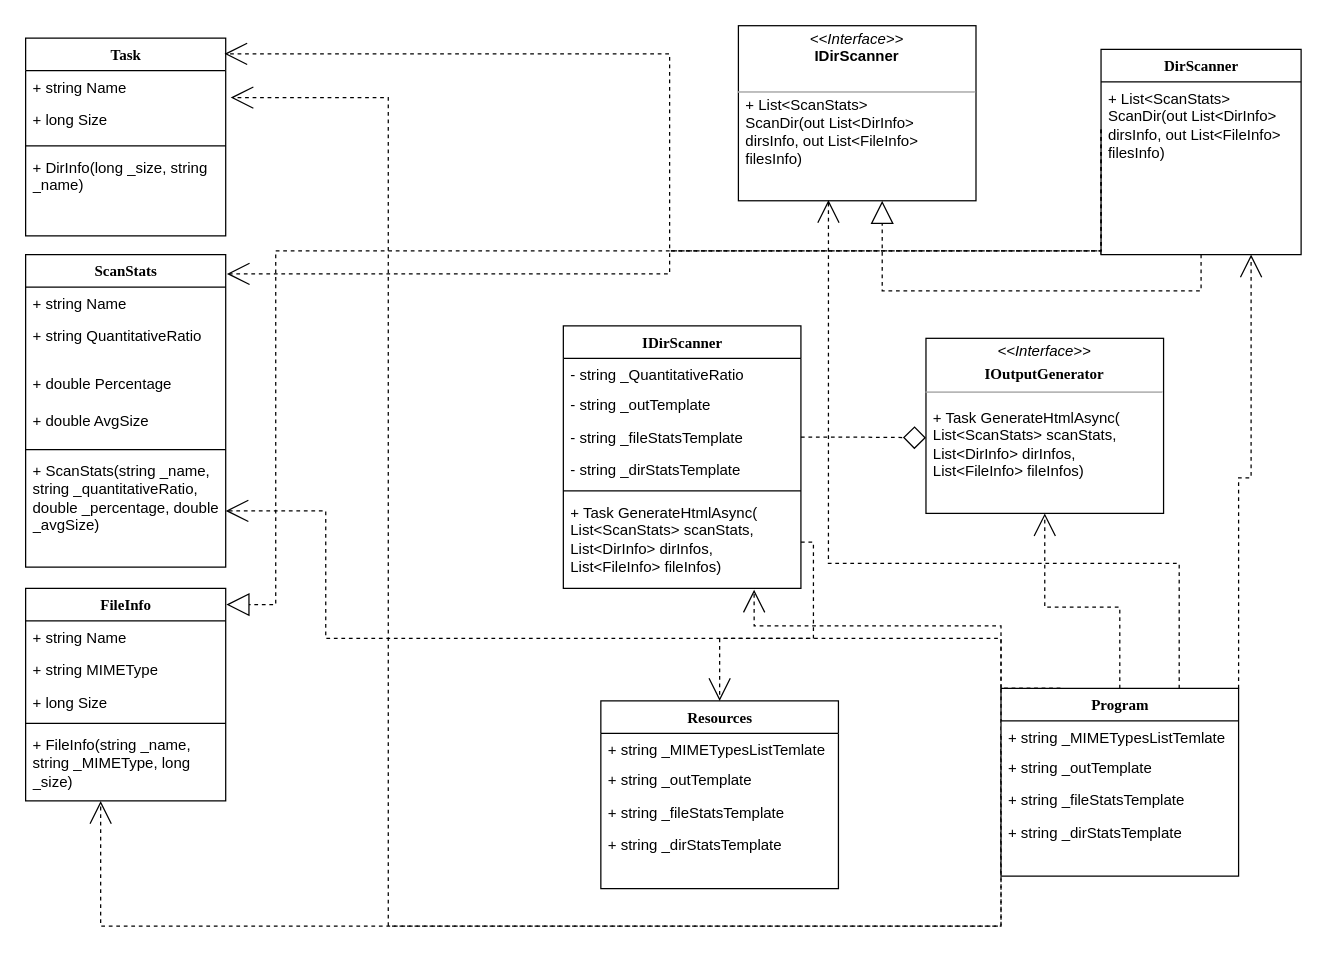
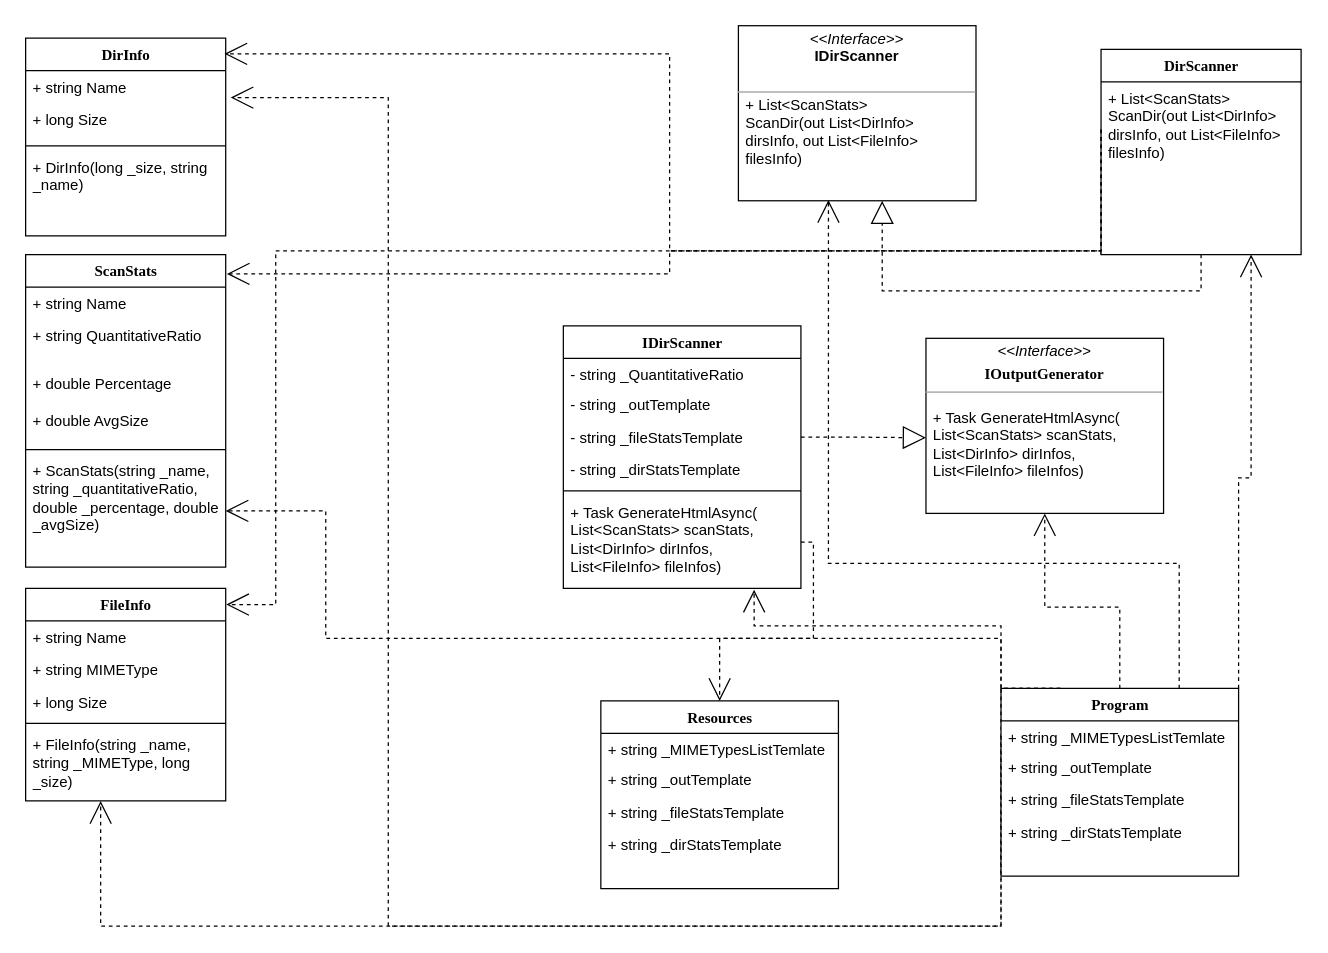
(126, 56) -> (126, 56)
(902, 437) -> (902, 437)
(250, 604) -> (241, 604)
